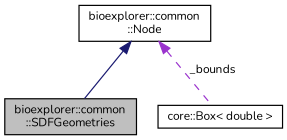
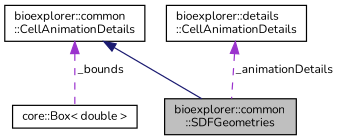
(145, 23) -> (75, 23)
none -> (236, 23)
